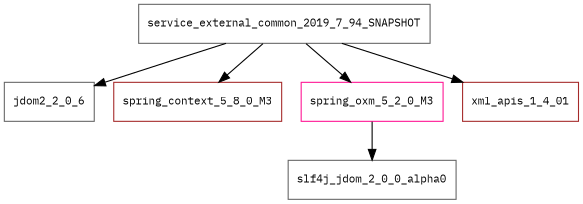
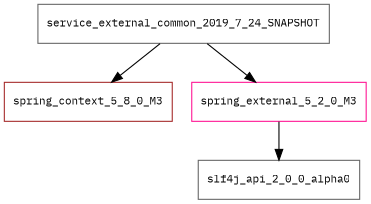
(284, 24) -> (184, 24)
(49, 102) -> none
(372, 102) -> (279, 102)
(521, 102) -> none
(372, 180) -> (279, 180)
